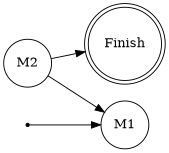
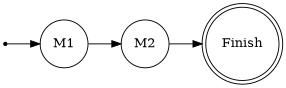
(72, 92) -> (100, 44)
